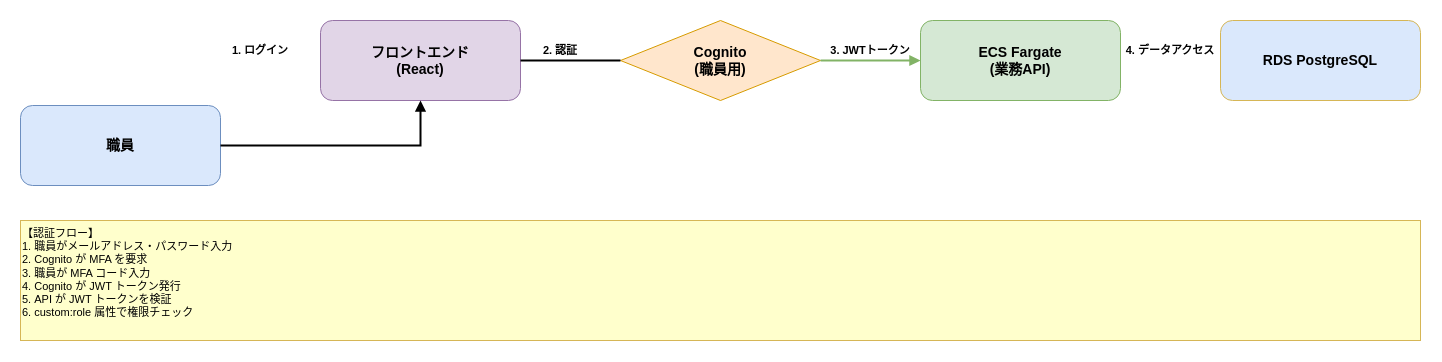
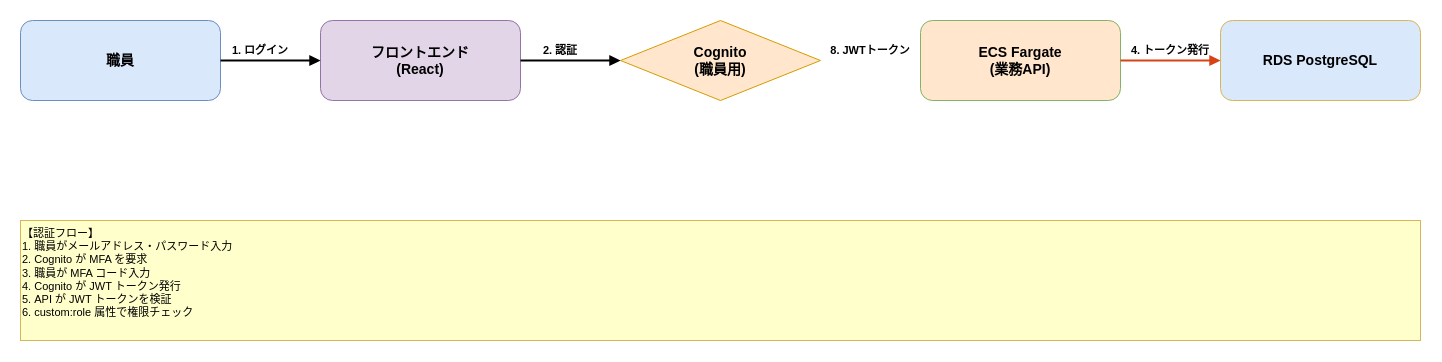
(871, 51) -> (871, 51)
(1171, 51) -> (1171, 51)
(613, 61) -> (608, 61)
(865, 61) -> none
(1021, 61) -> (1021, 61)
none -> (1165, 61)
(121, 146) -> (121, 61)
